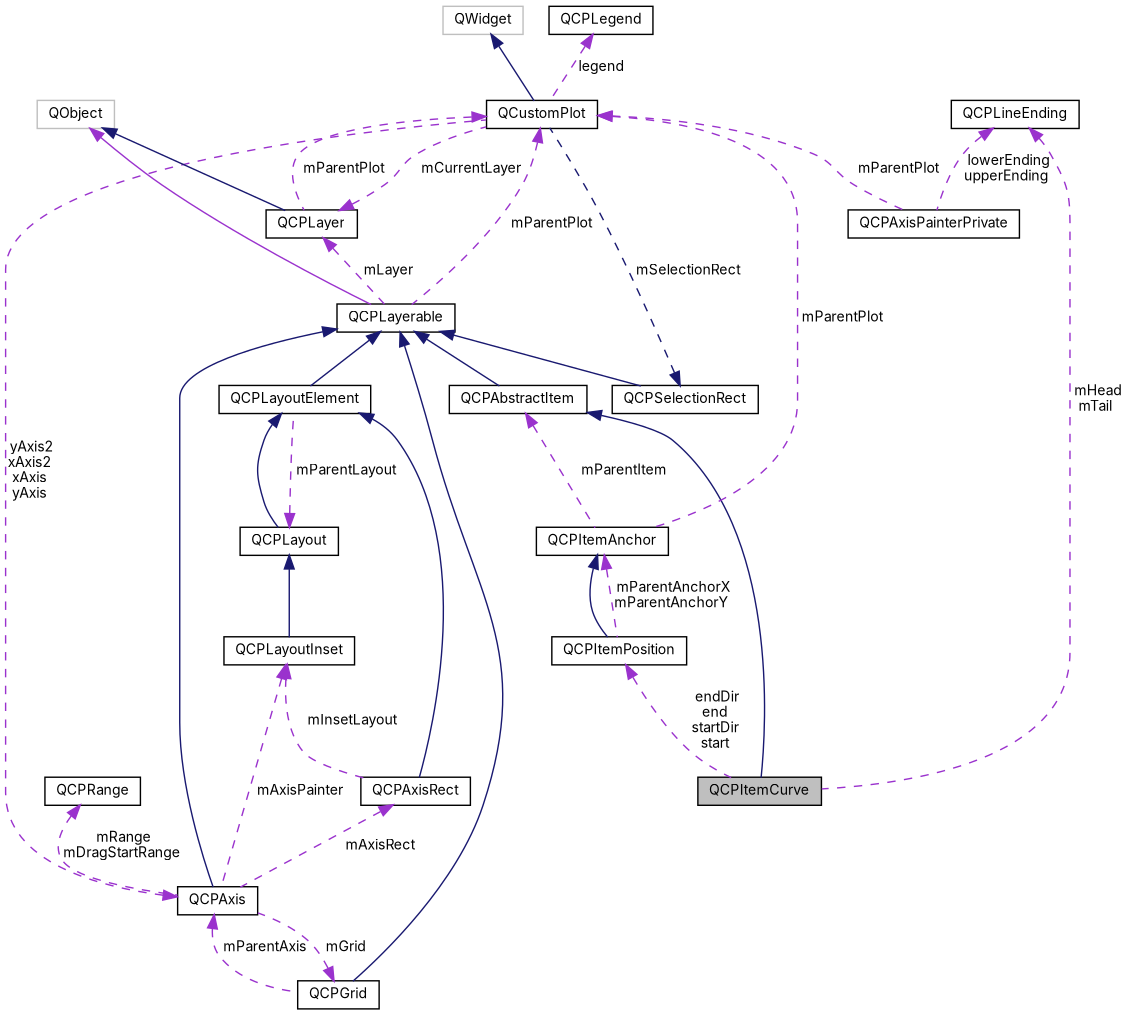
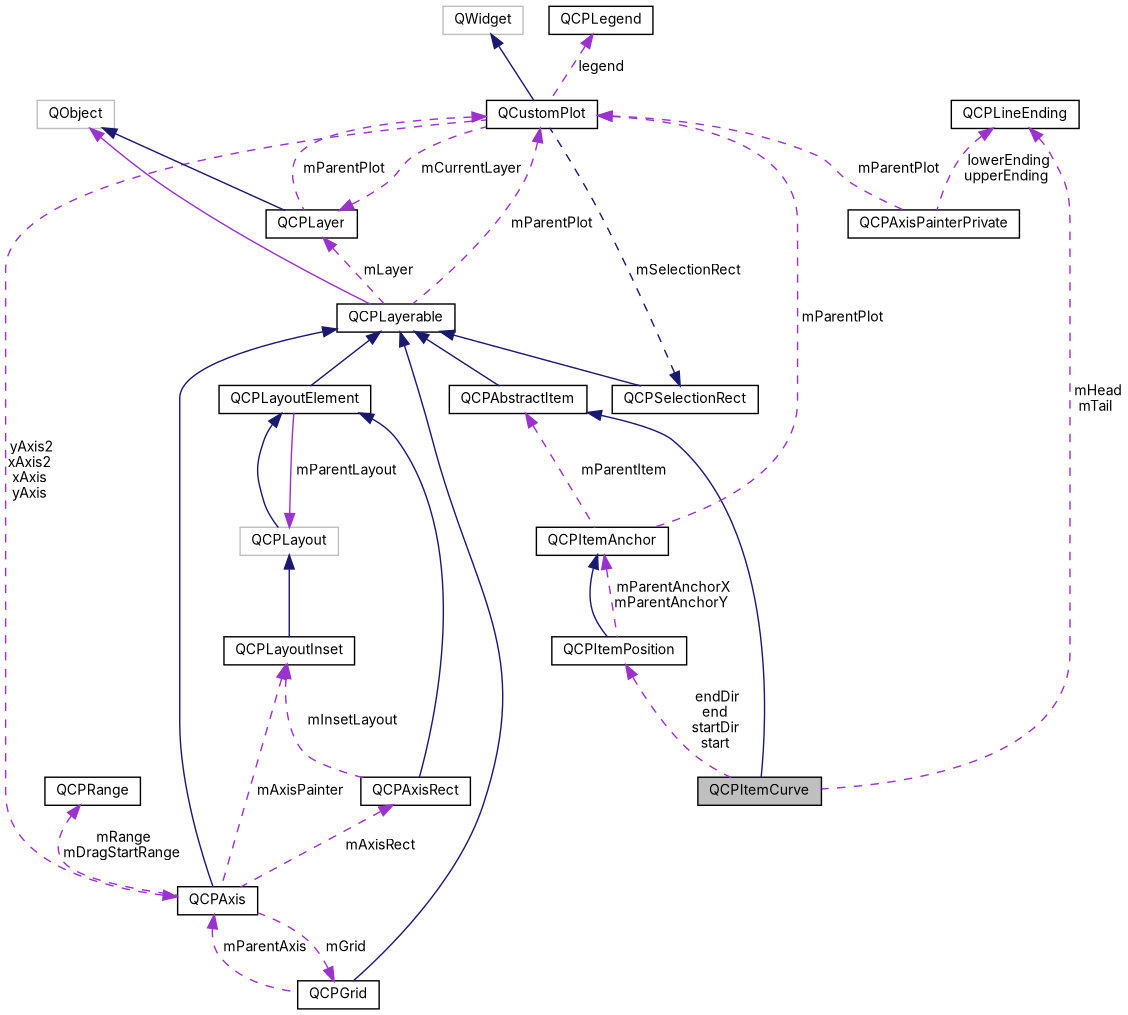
(291, 463) -> (291, 463)
(289, 541) -> (289, 541)
